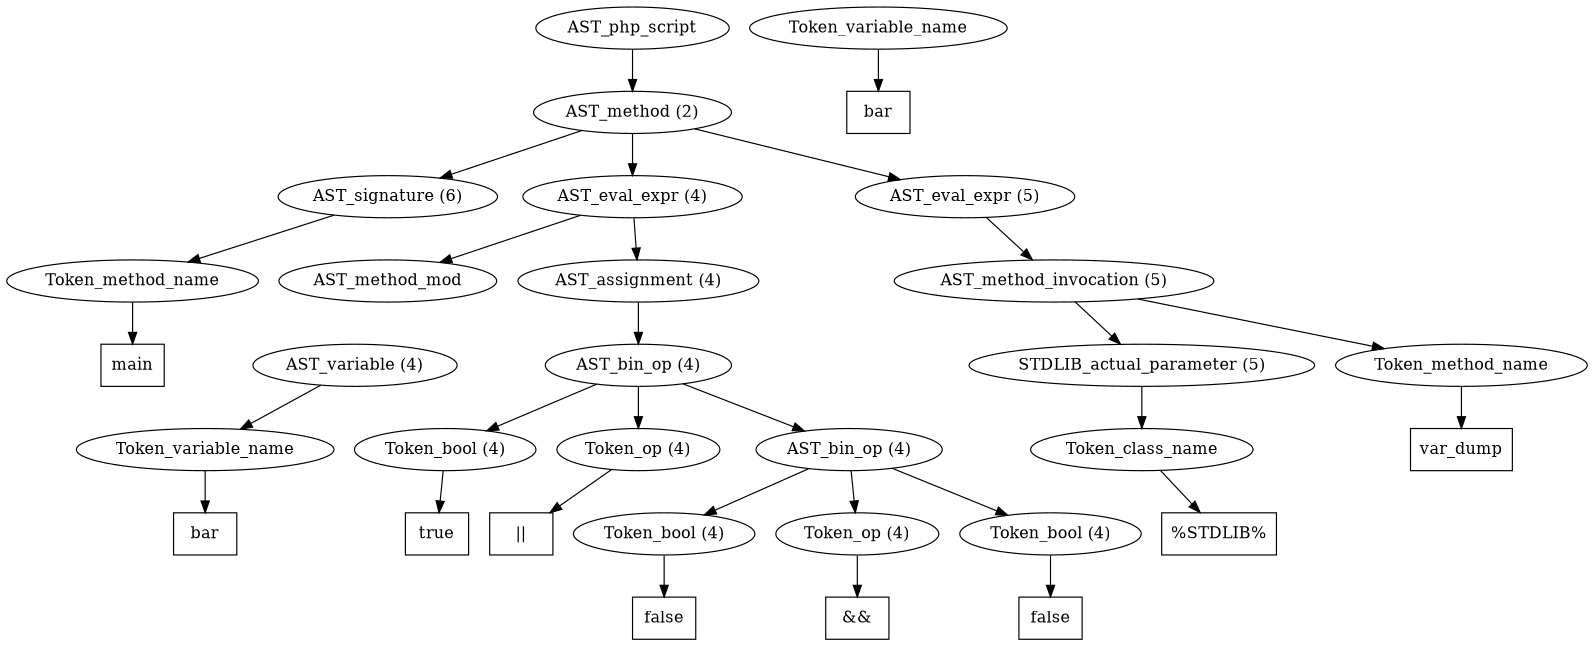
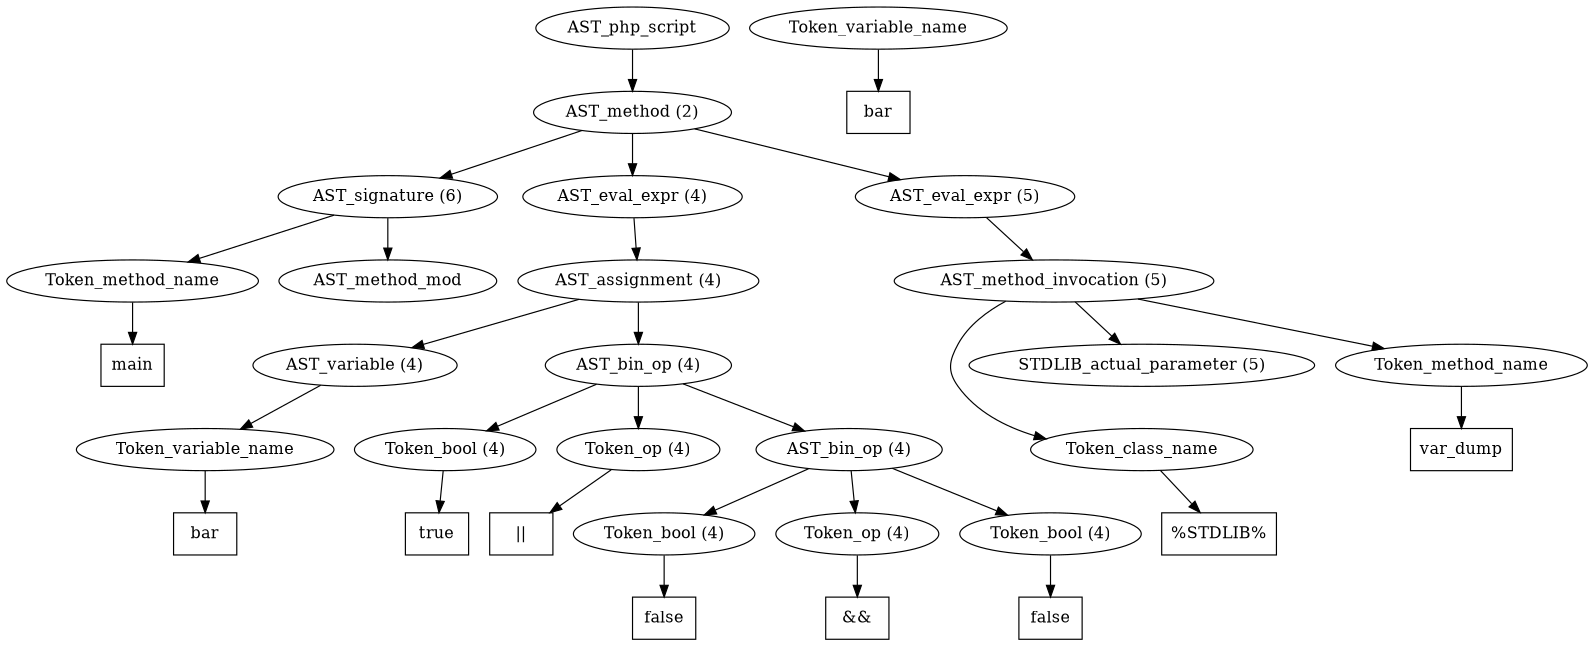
(516, 237) -> (388, 233)
none -> (501, 322)
(1142, 402) -> (954, 379)
